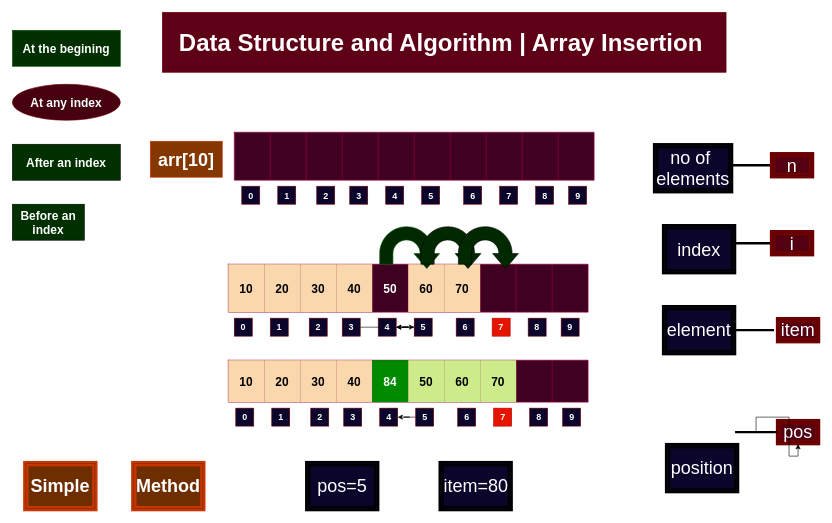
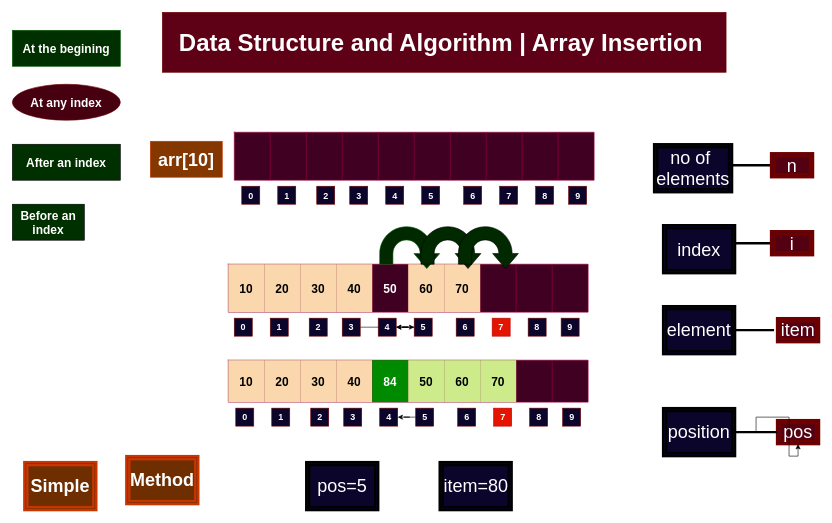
(702, 468) -> (699, 432)
(168, 486) -> (162, 480)
